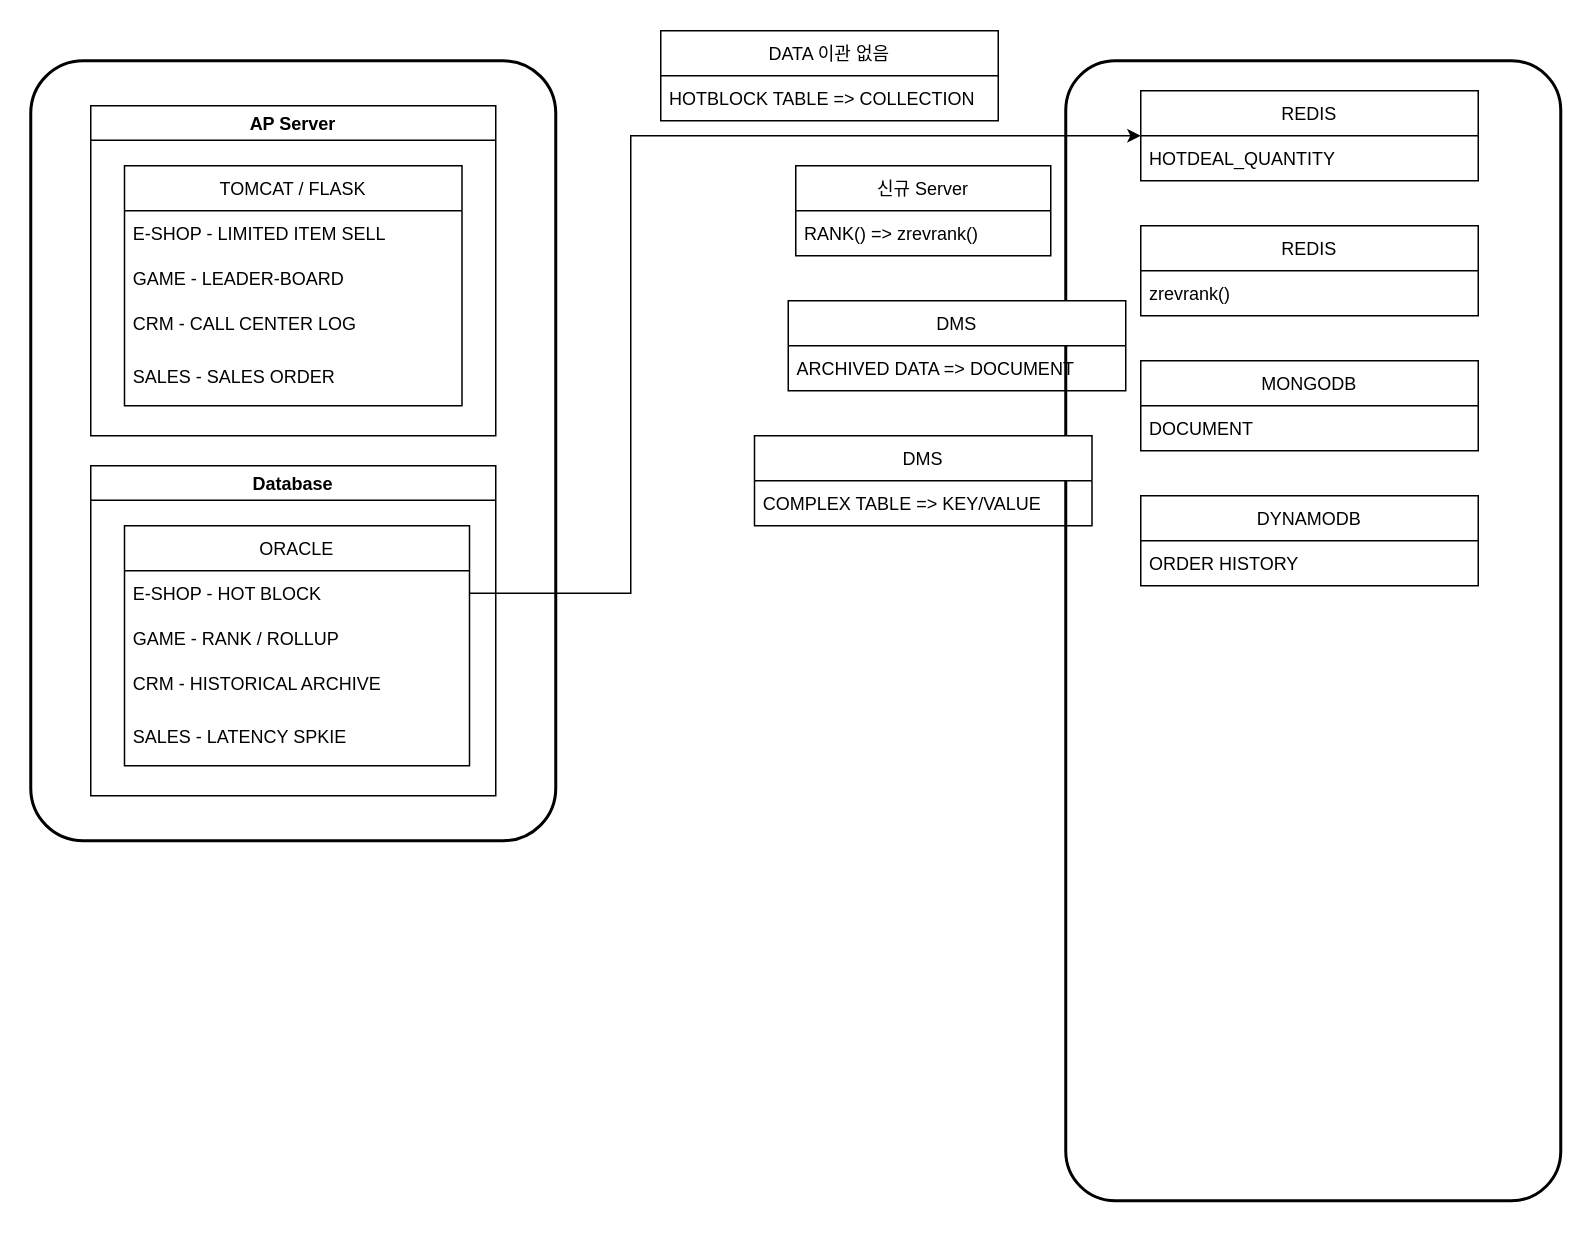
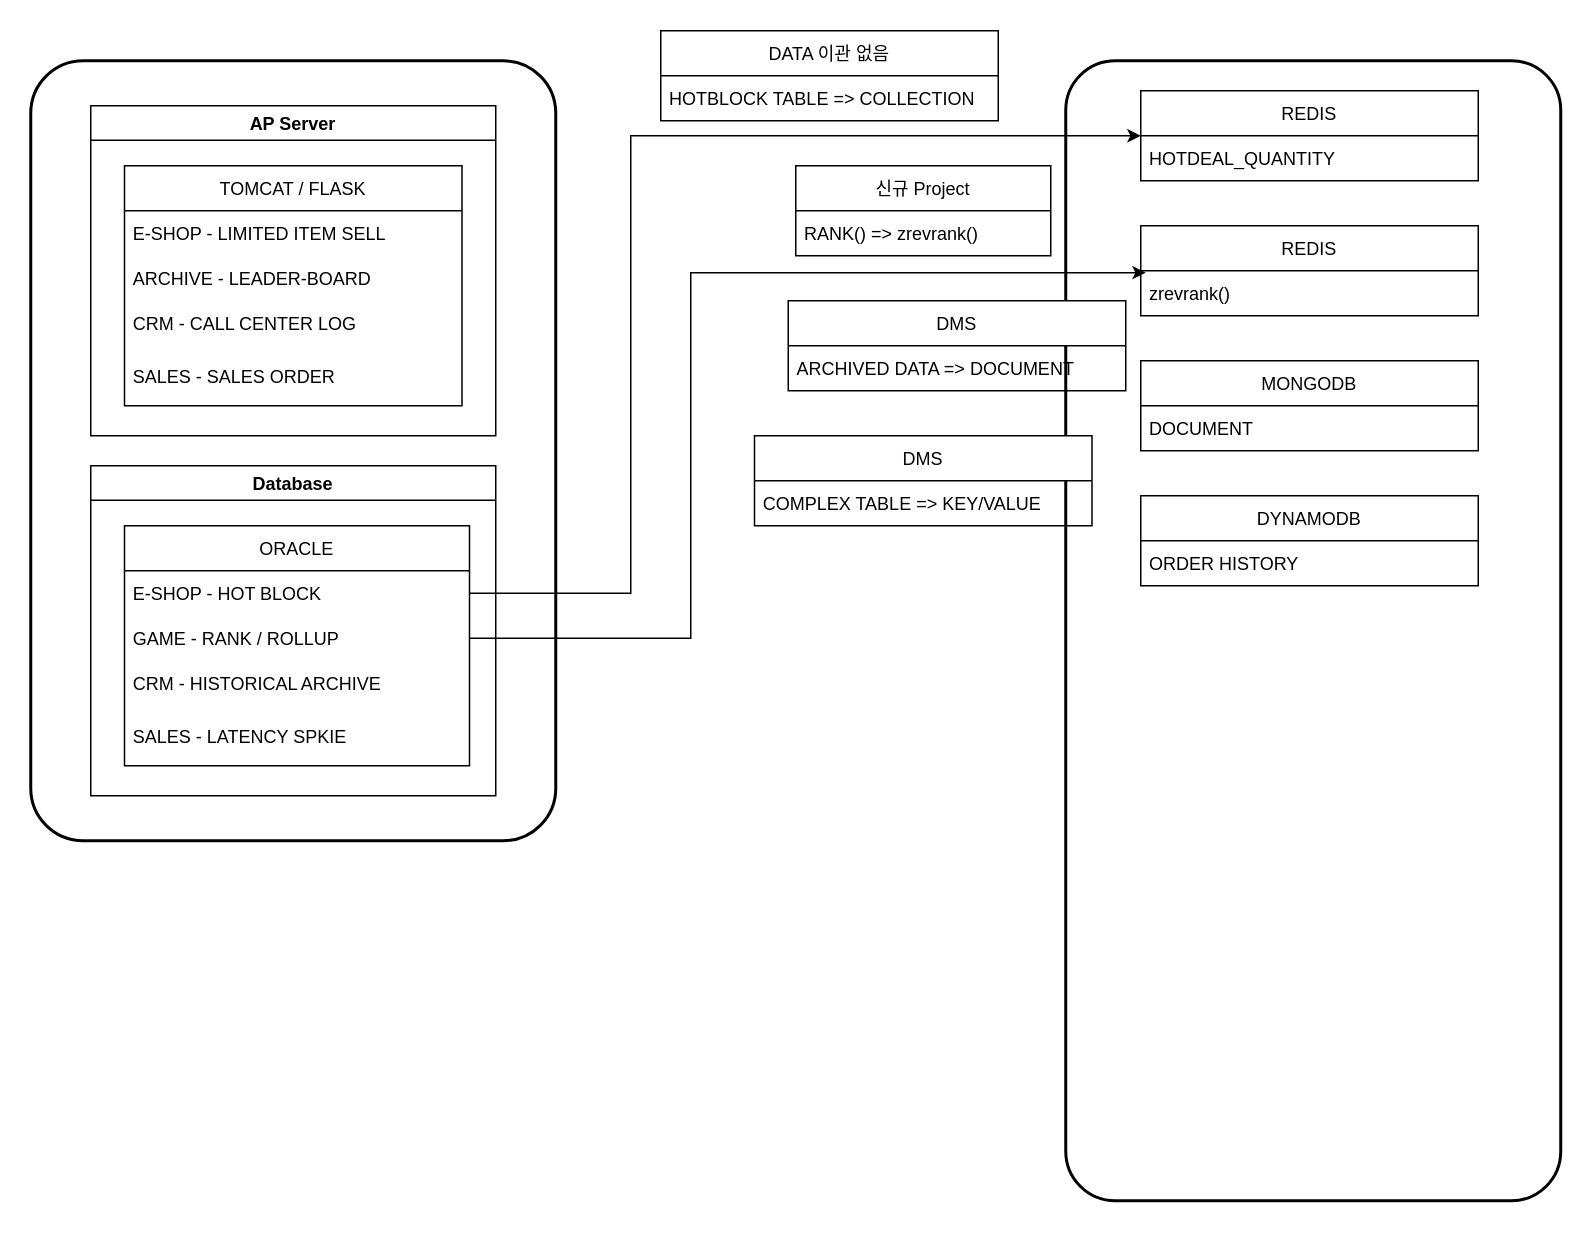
(923, 189) -> (923, 189)
(224, 279) -> (239, 279)
none -> (691, 343)
